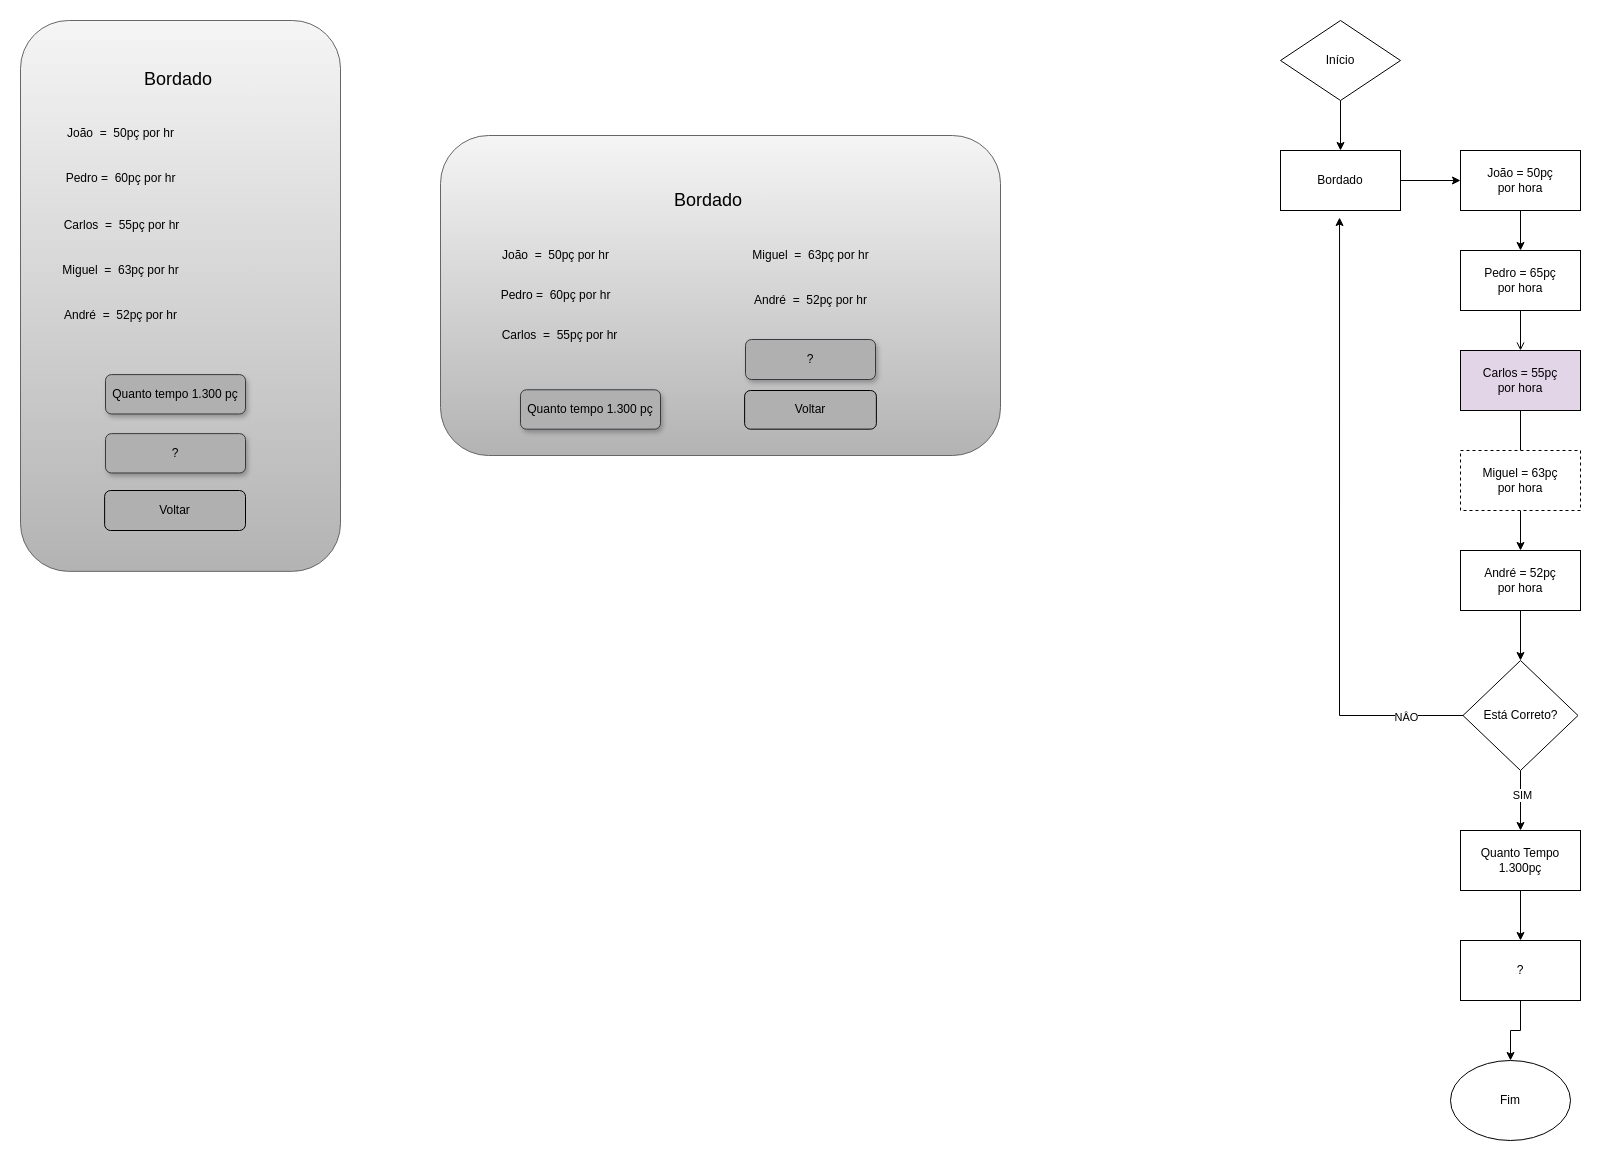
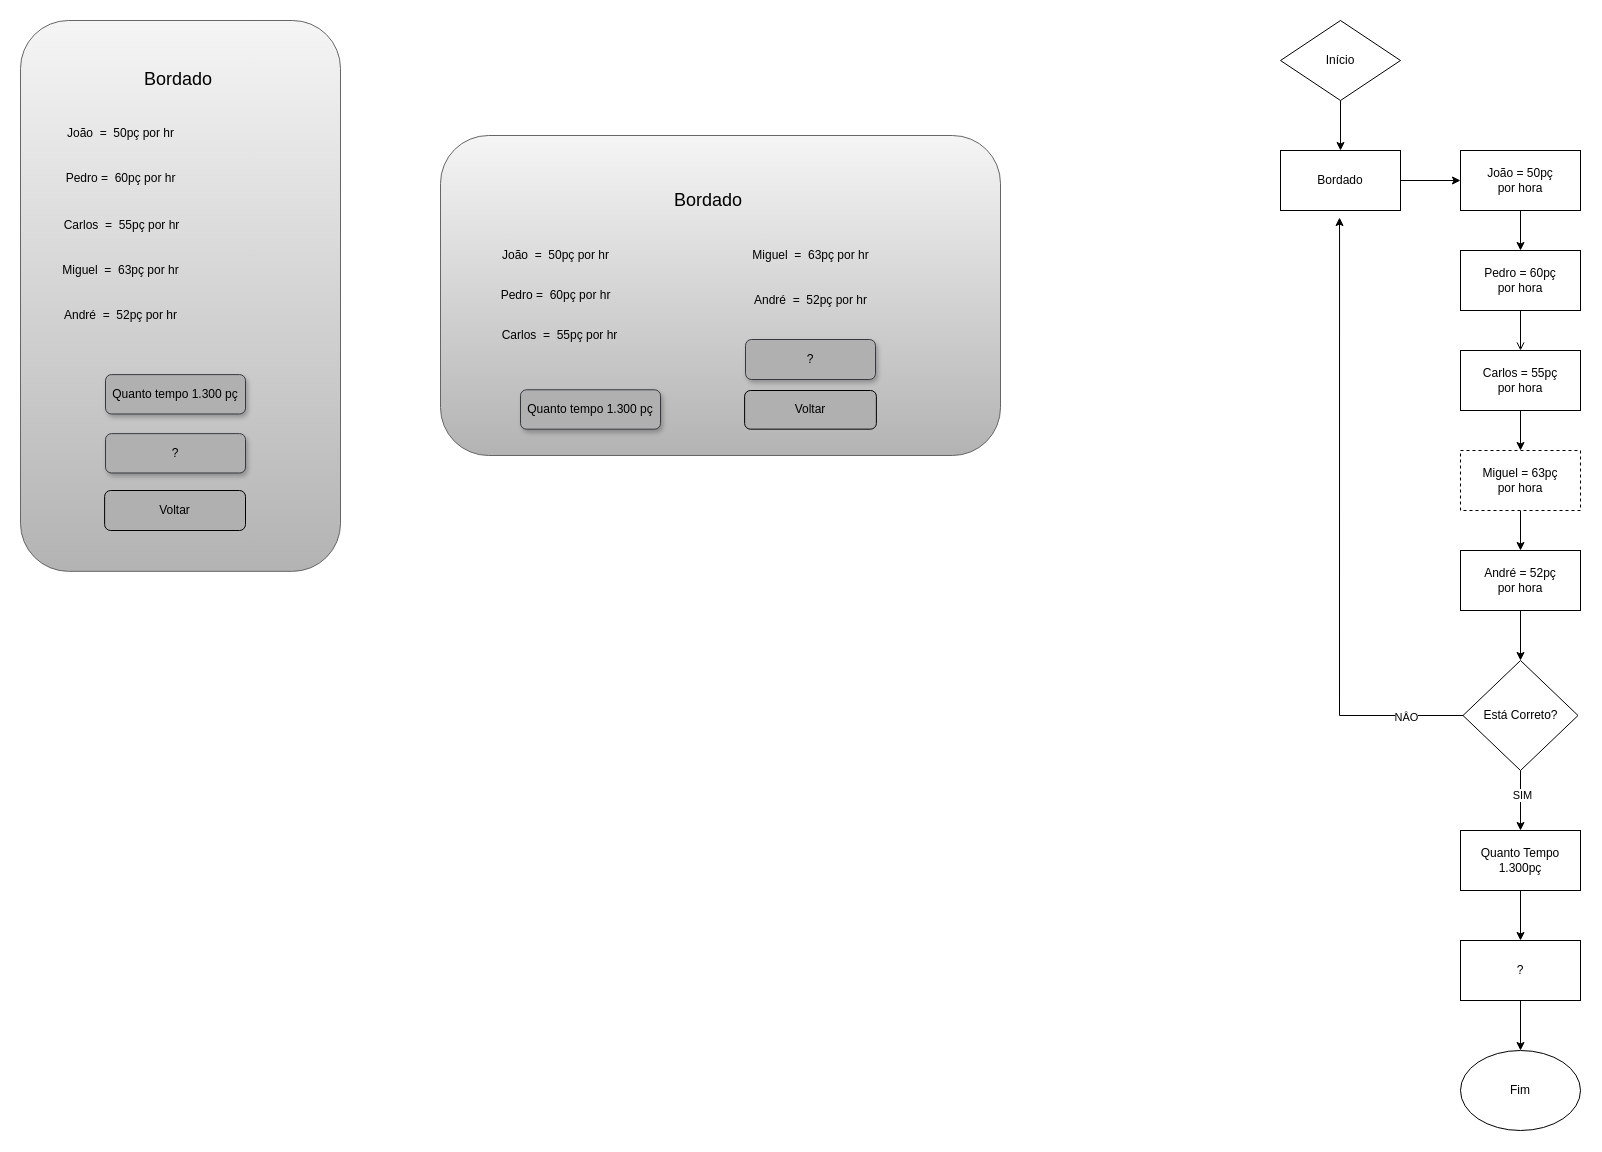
(1521, 281) -> (1521, 281)
(1521, 381) -> (1521, 381)
(1521, 445) -> (1521, 442)
(1511, 1101) -> (1521, 1091)
